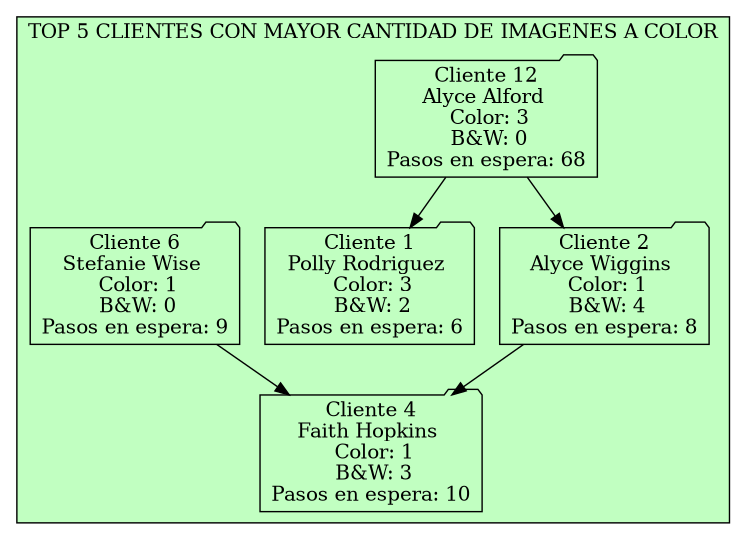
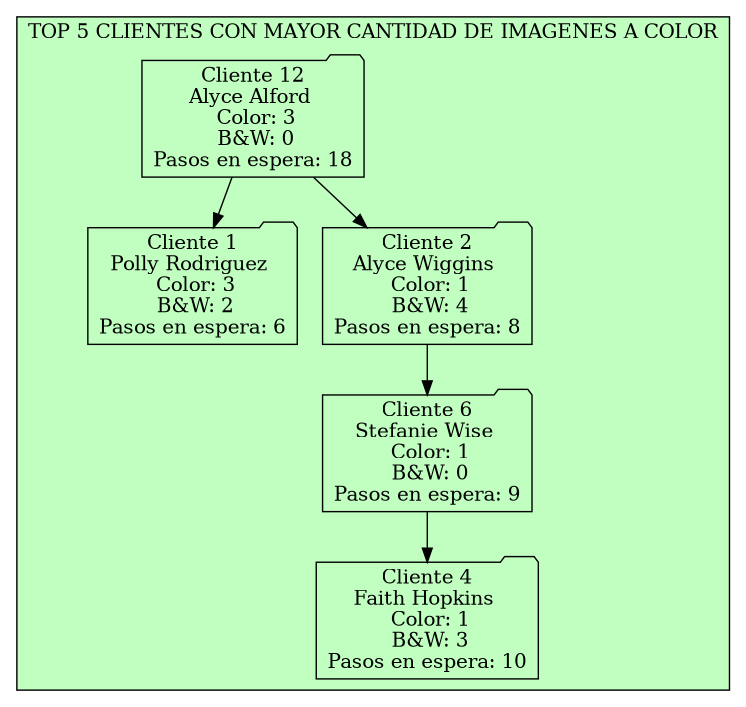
(486, 119) -> (253, 119)
(493, 366) -> (427, 362)
